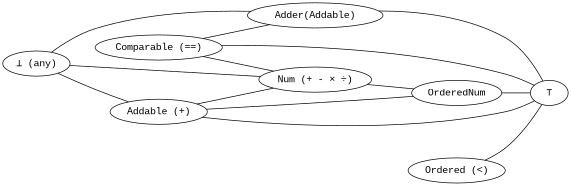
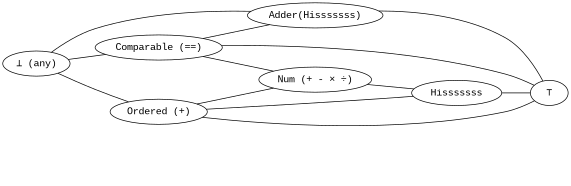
(315, 15) -> (315, 15)
(165, 71) -> (87, 57)
(457, 93) -> (457, 93)
(159, 112) -> (159, 112)
(457, 170) -> none
